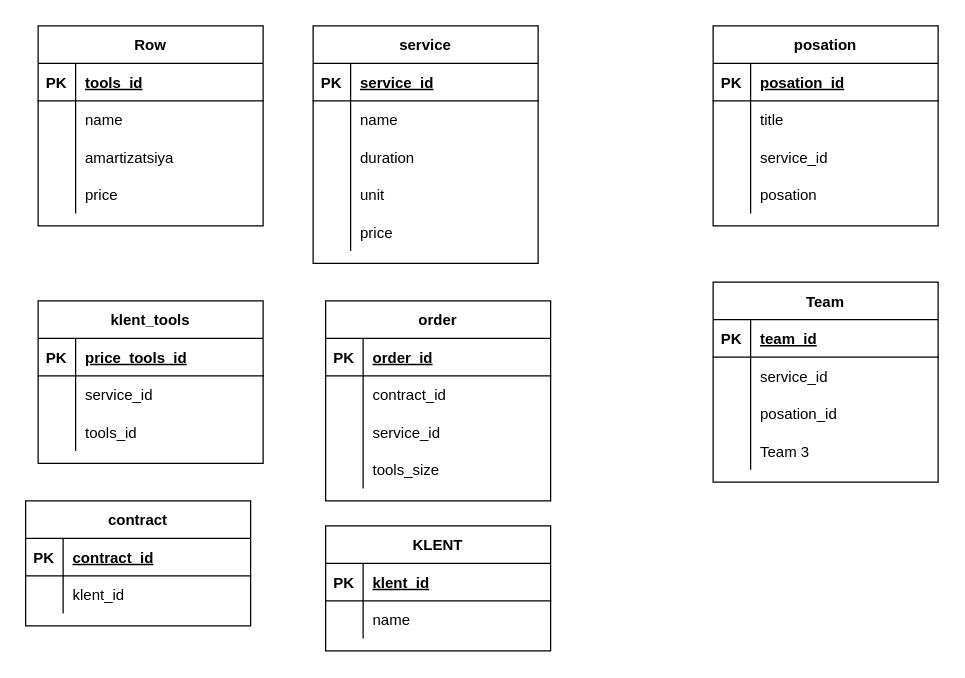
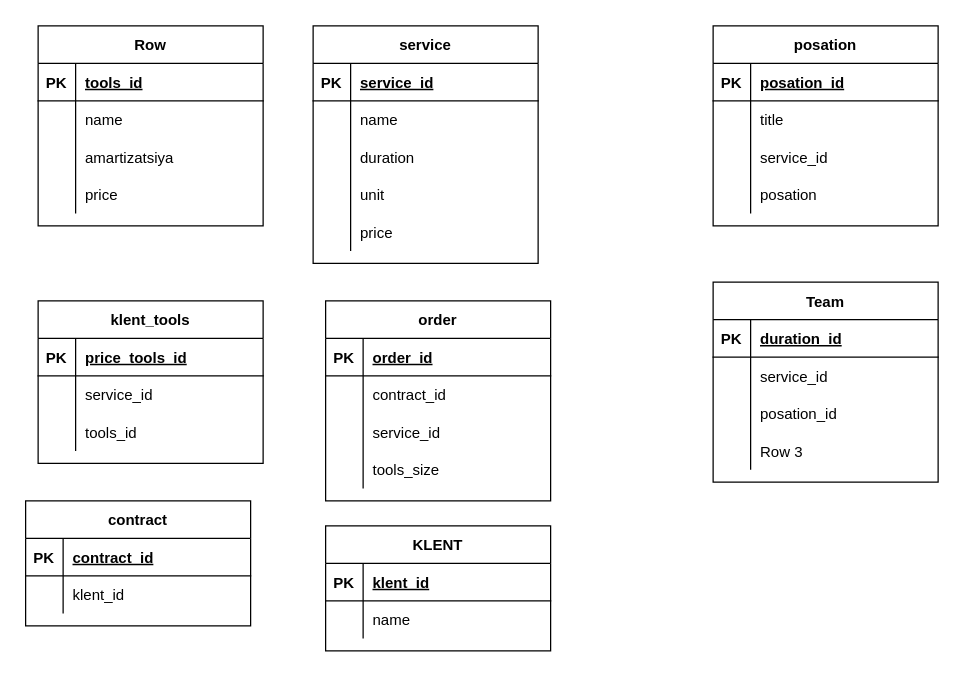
(787, 339) -> (802, 339)
(783, 451) -> (779, 451)
